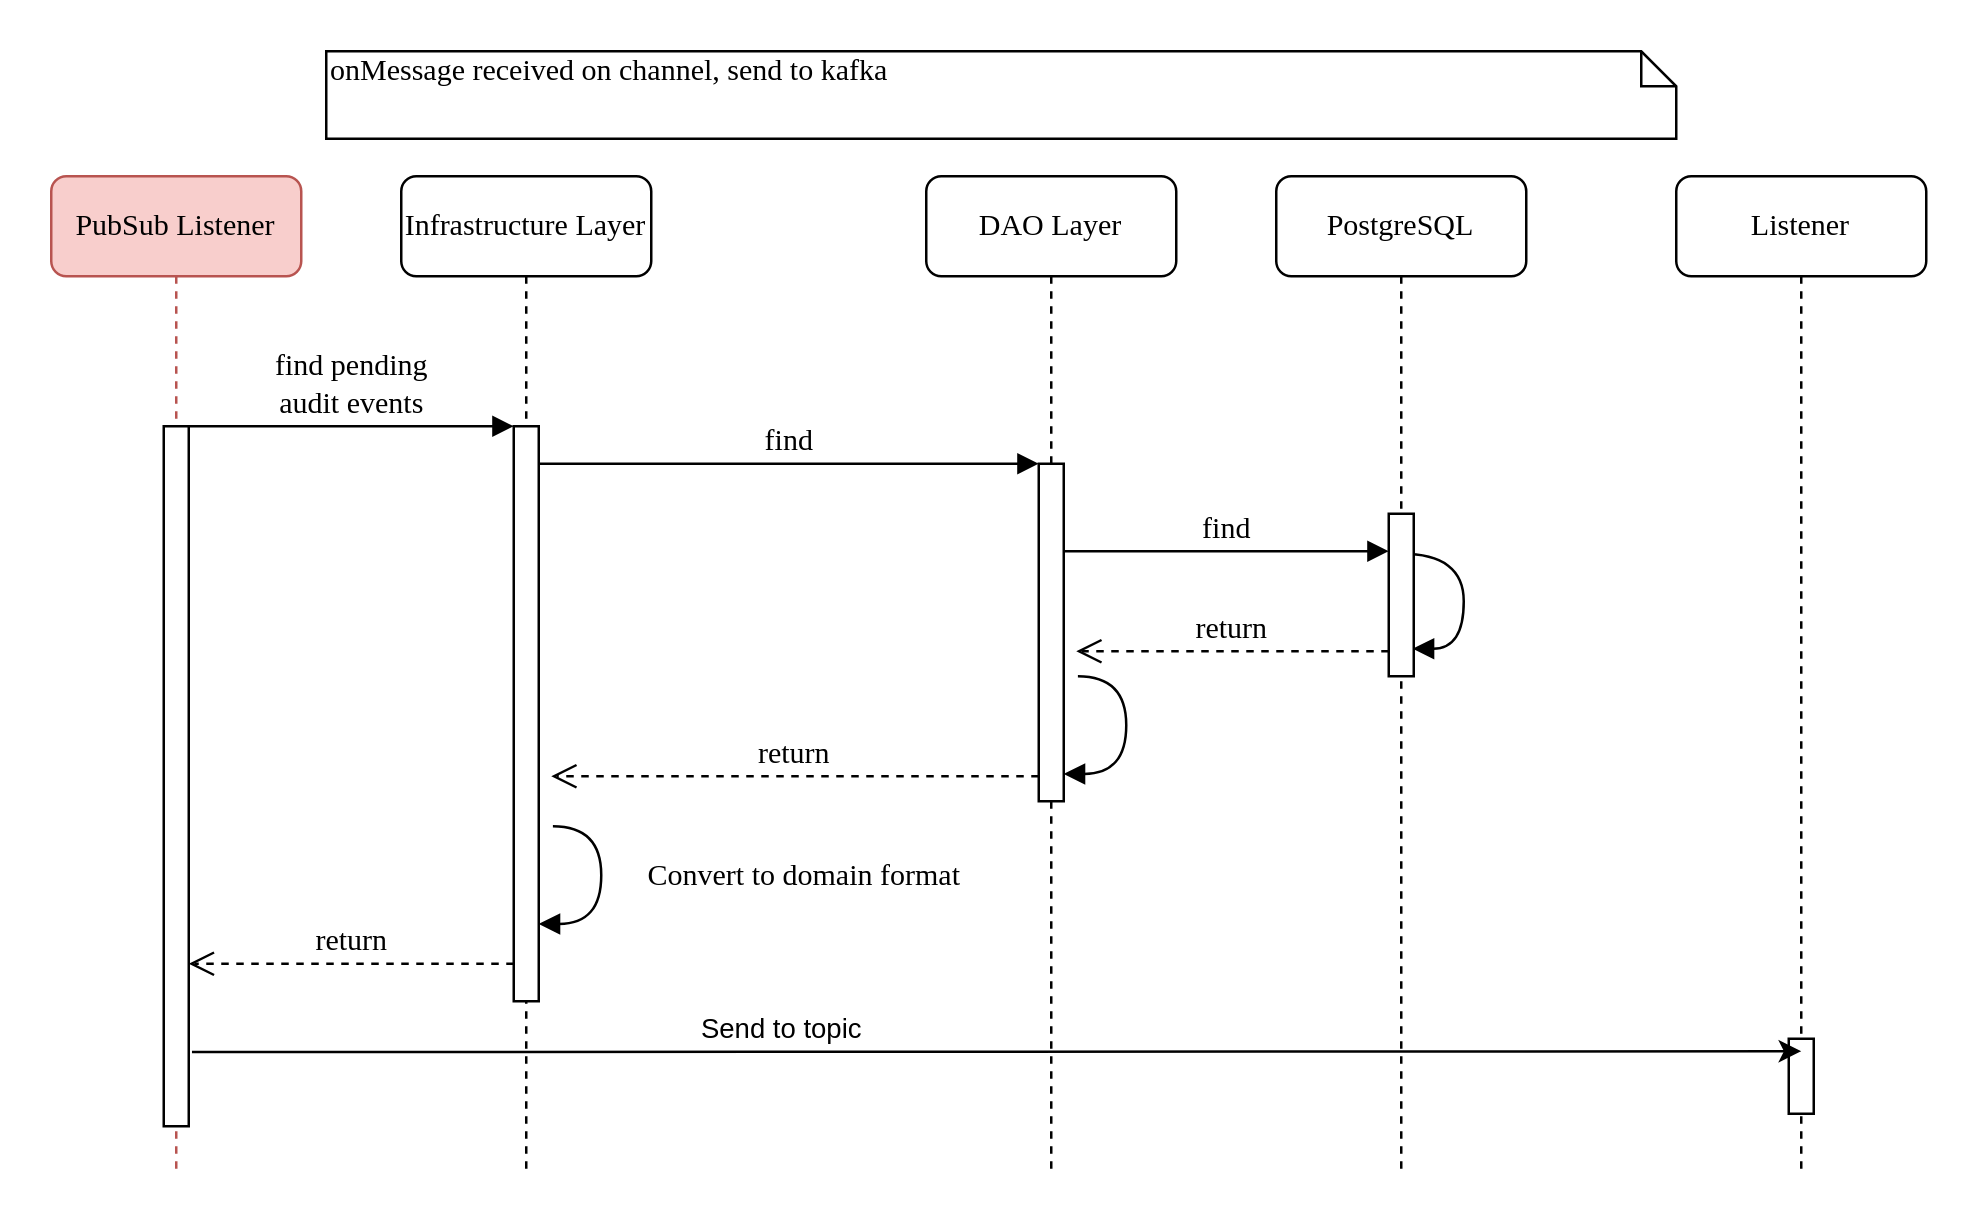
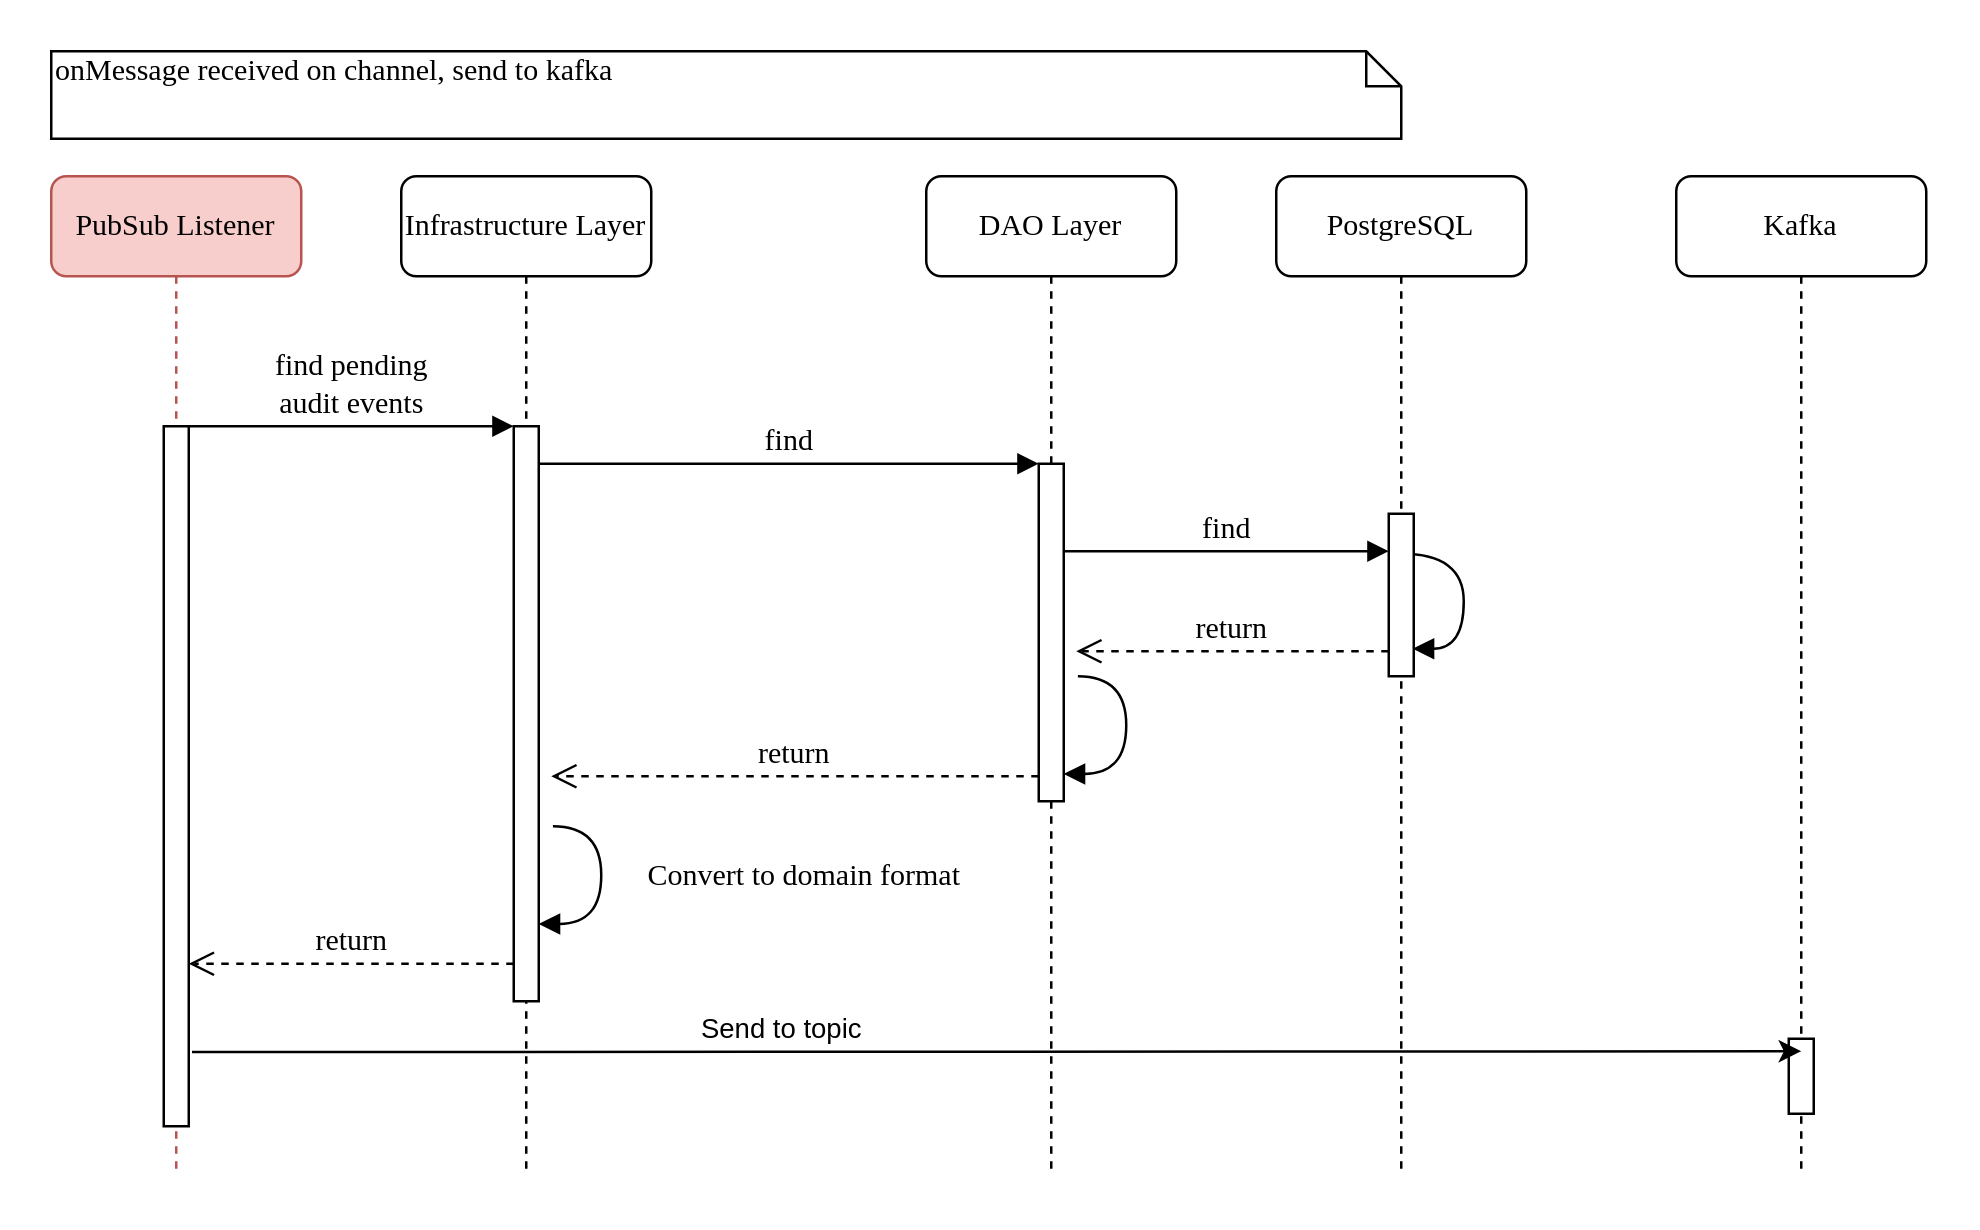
(1001, 95) -> (726, 95)
(1801, 226) -> (1801, 226)
